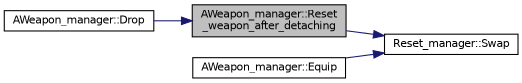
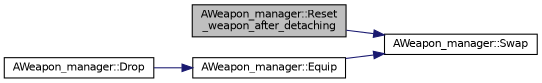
(168, 21) -> (168, 68)
(451, 44) -> (461, 44)
